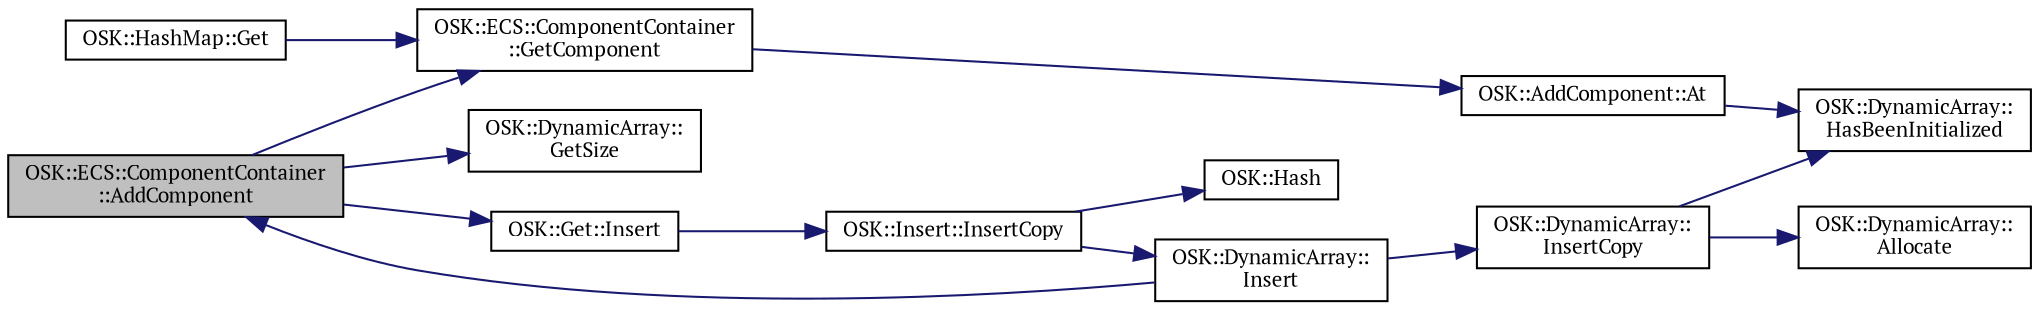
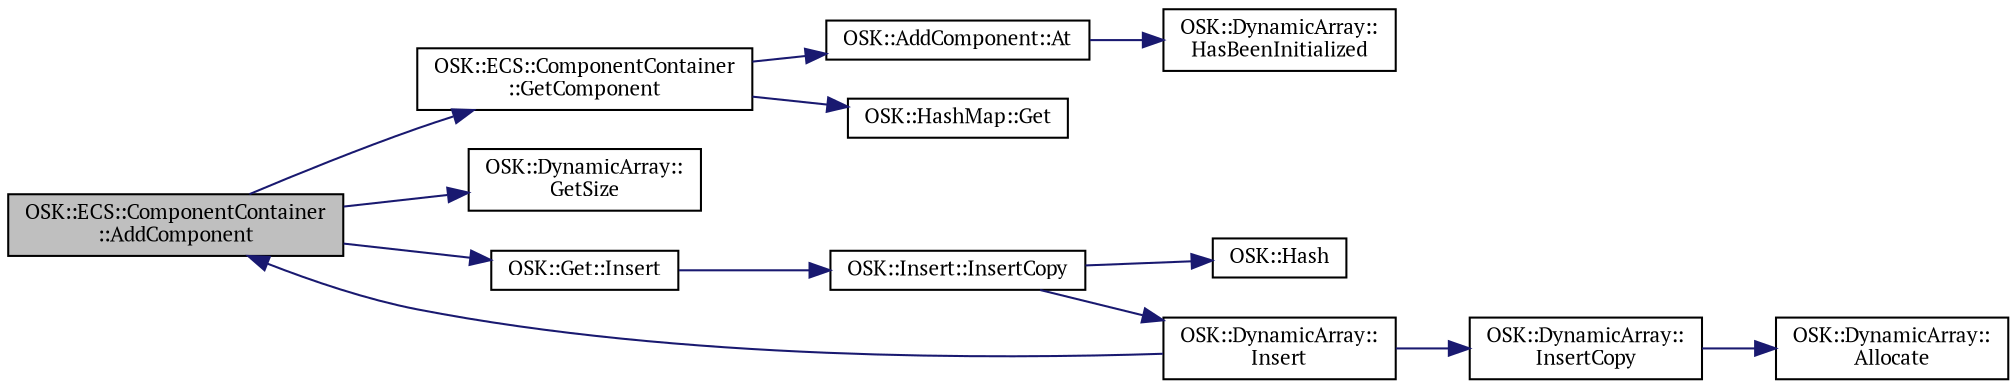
(341, 40) -> (790, 101)
(1744, 182) -> none
